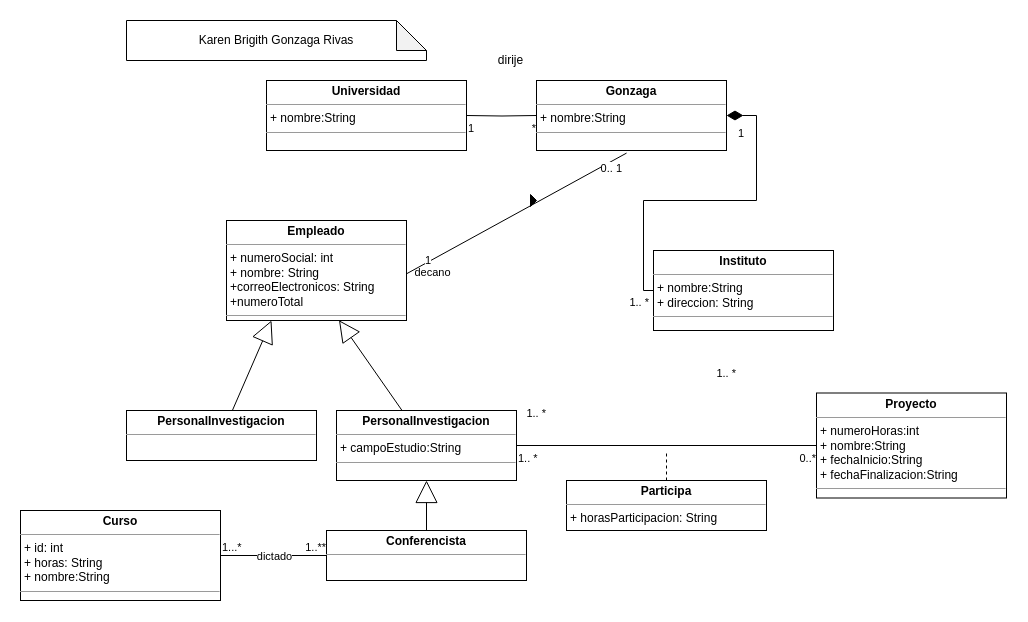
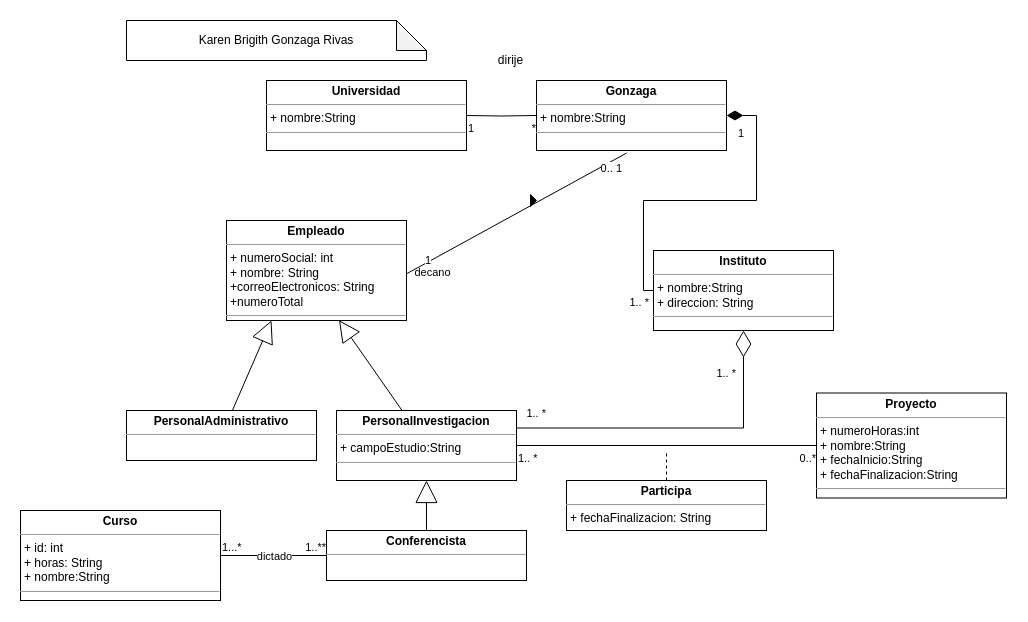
(192, 418) -> (194, 418)
none -> (666, 428)
(650, 495) -> (645, 495)
